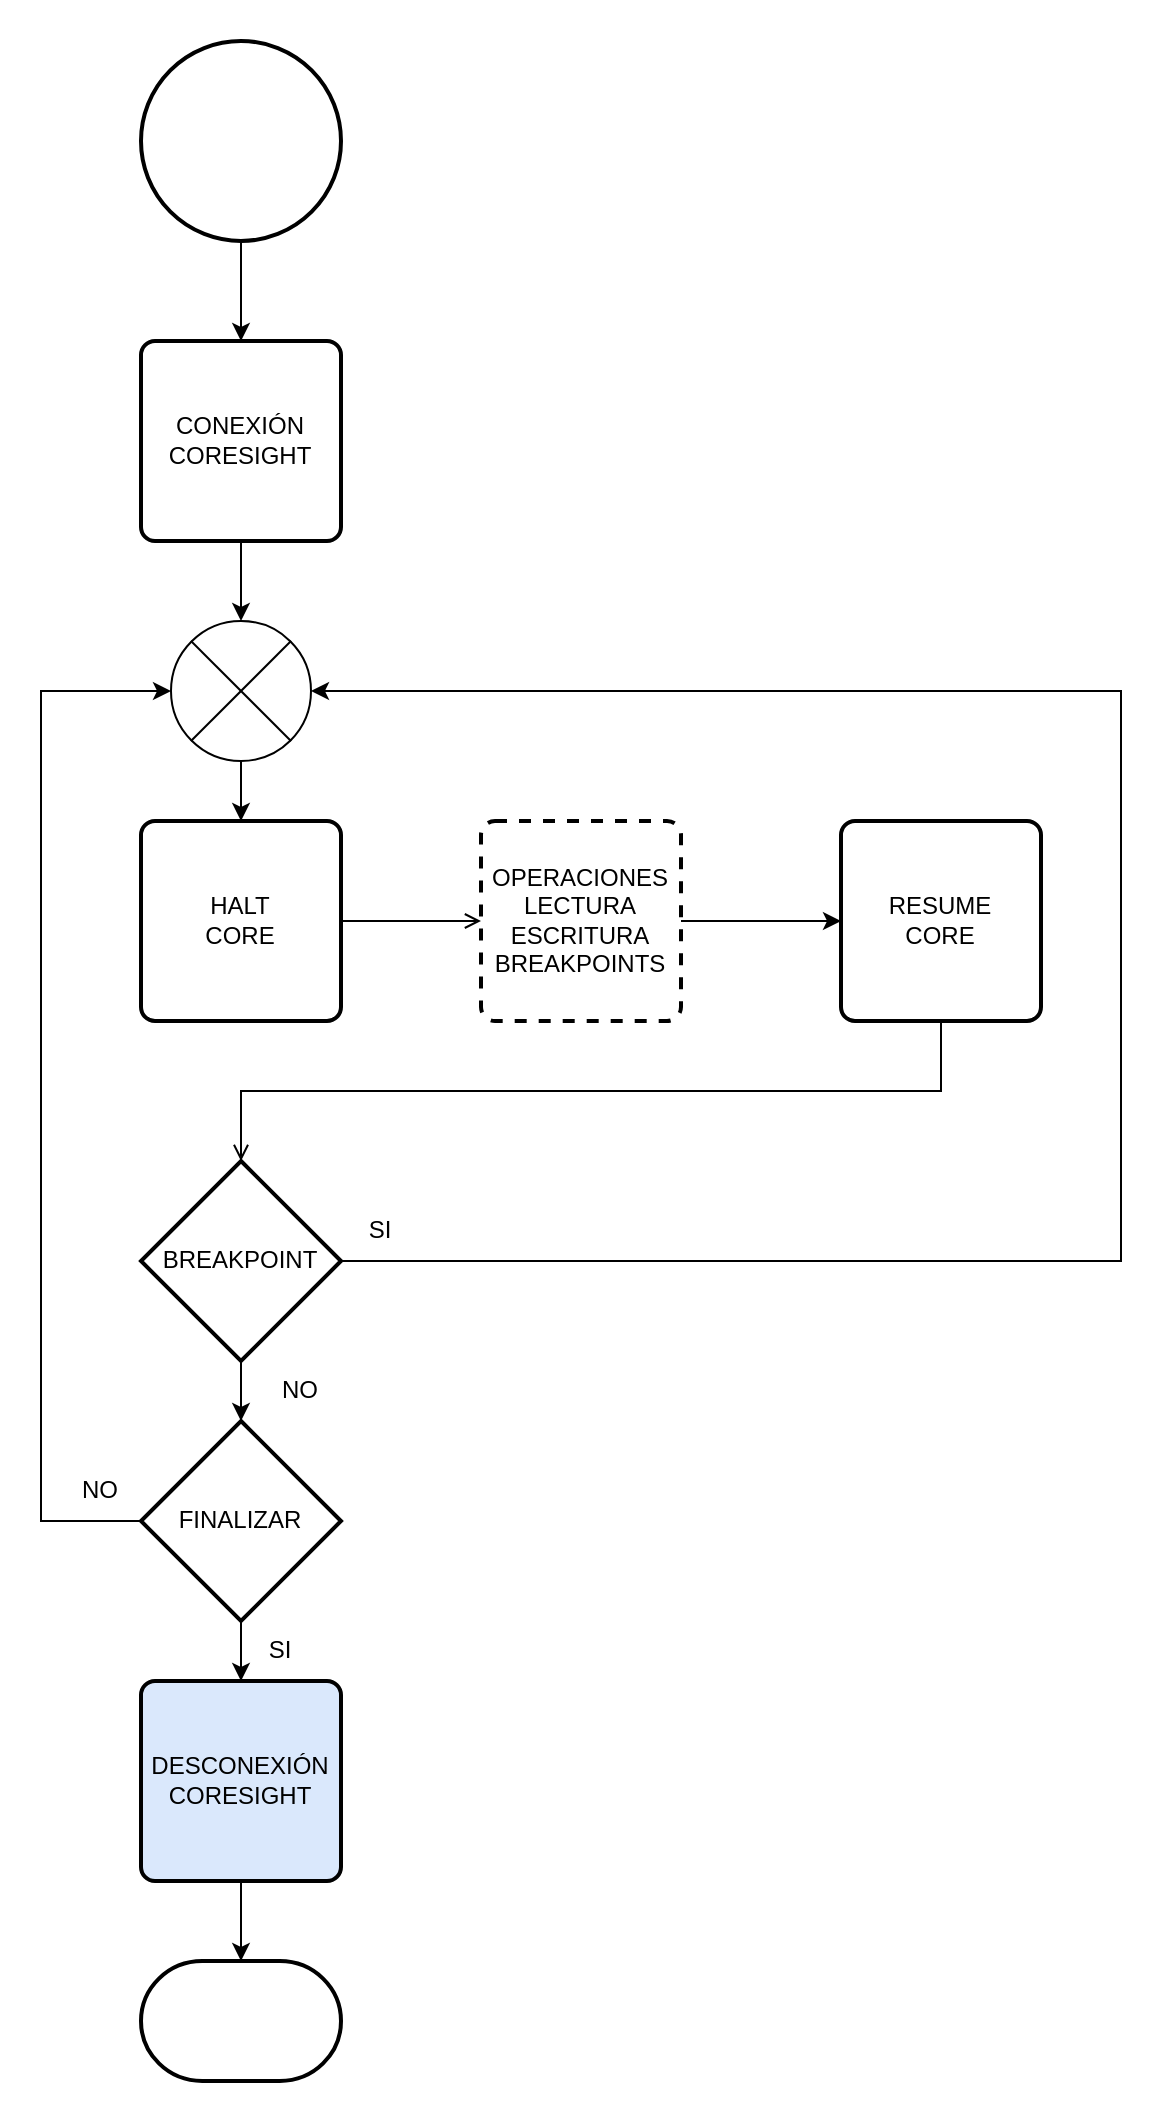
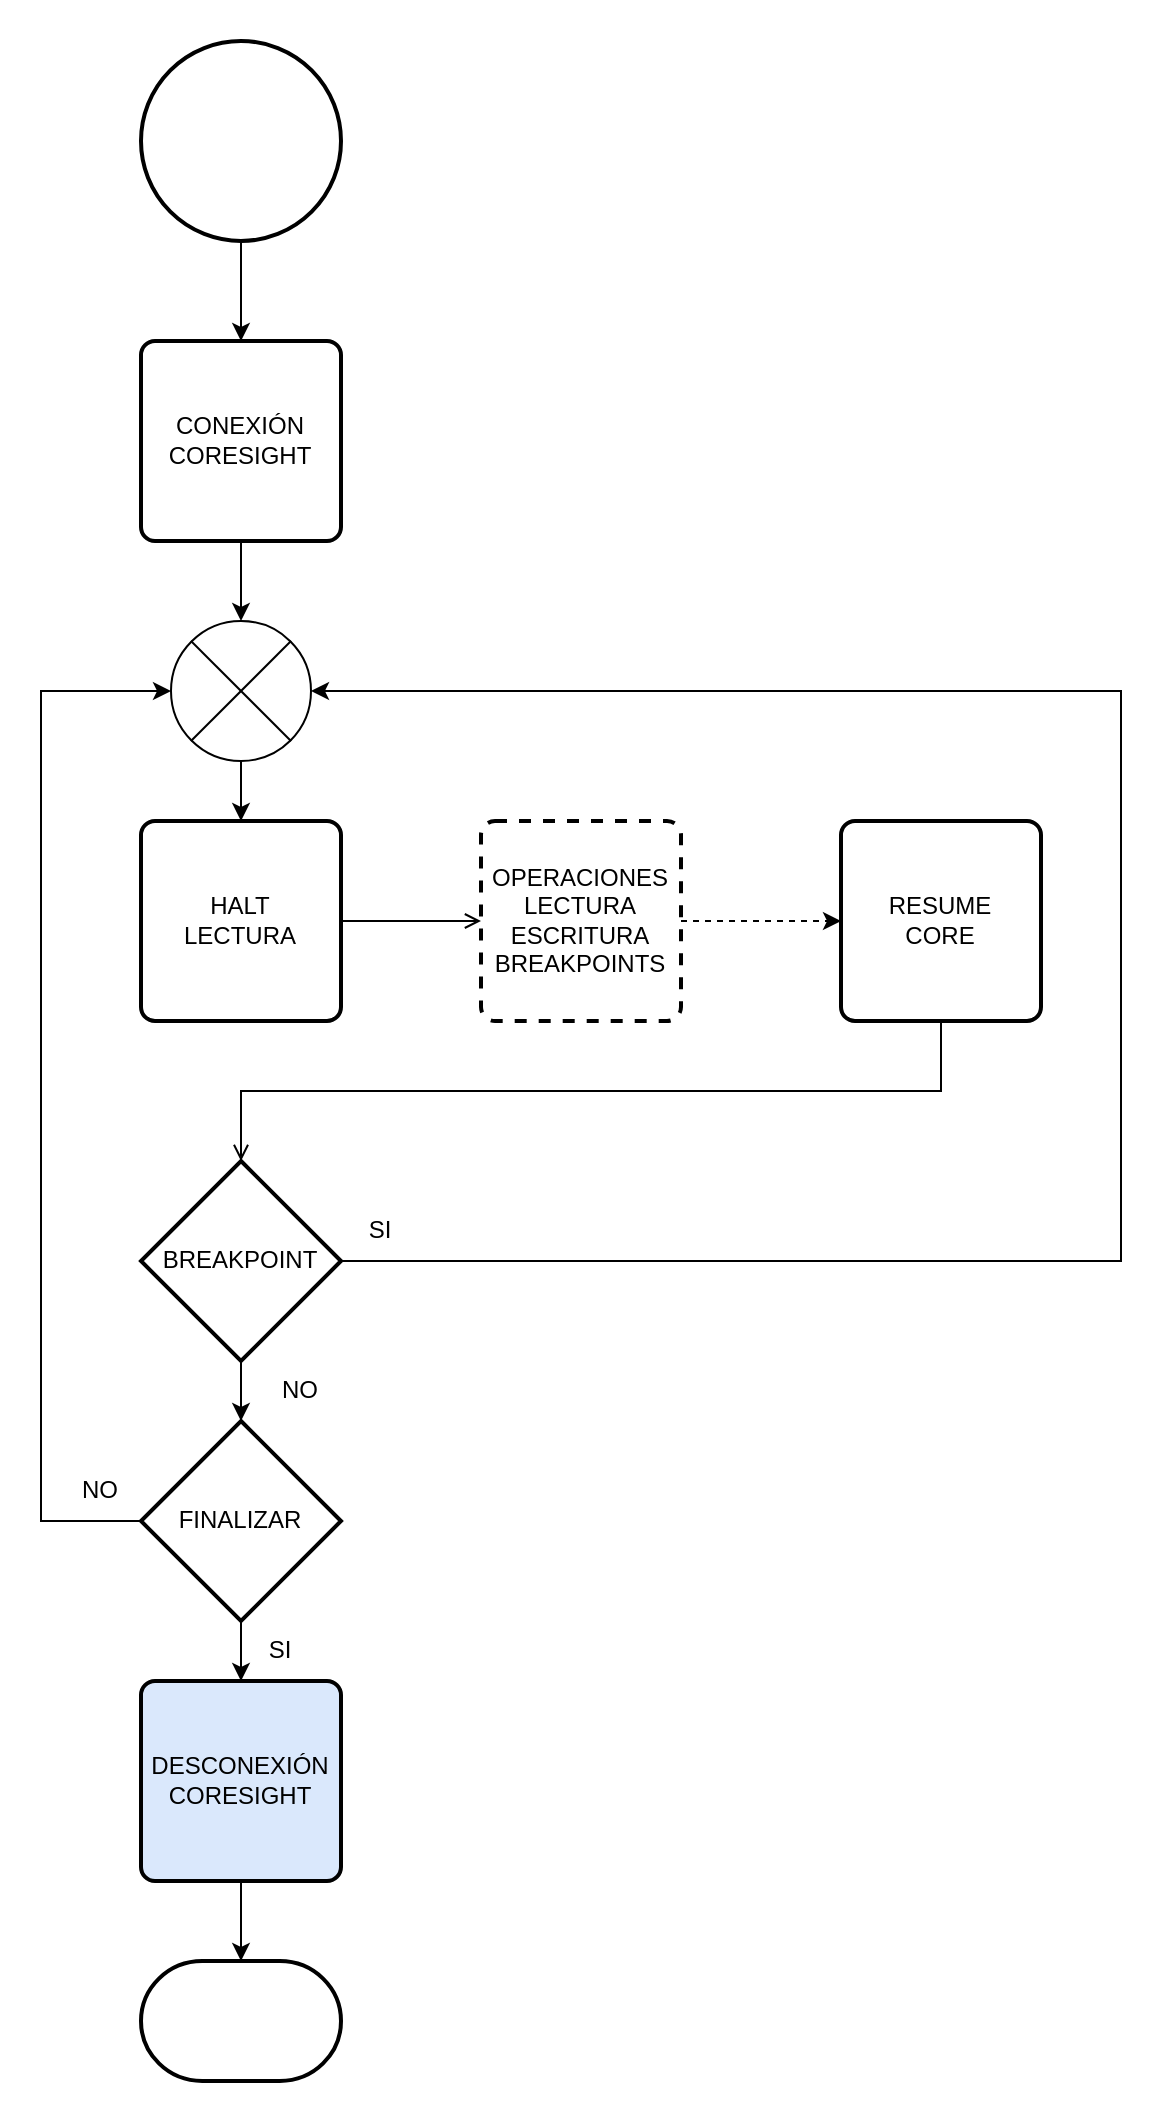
(241, 921) -> (241, 921)
(754, 921) -> (754, 921)
